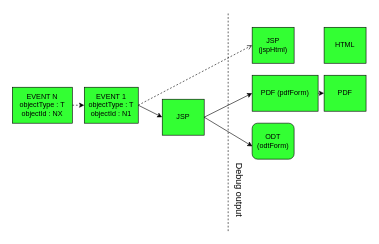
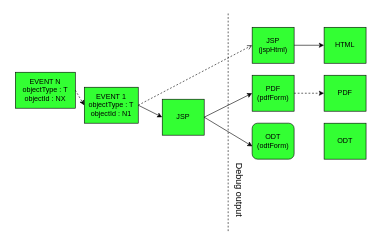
none -> (318, 45)
(285, 93) -> (273, 93)
(42, 105) -> (45, 90)
none -> (345, 141)
